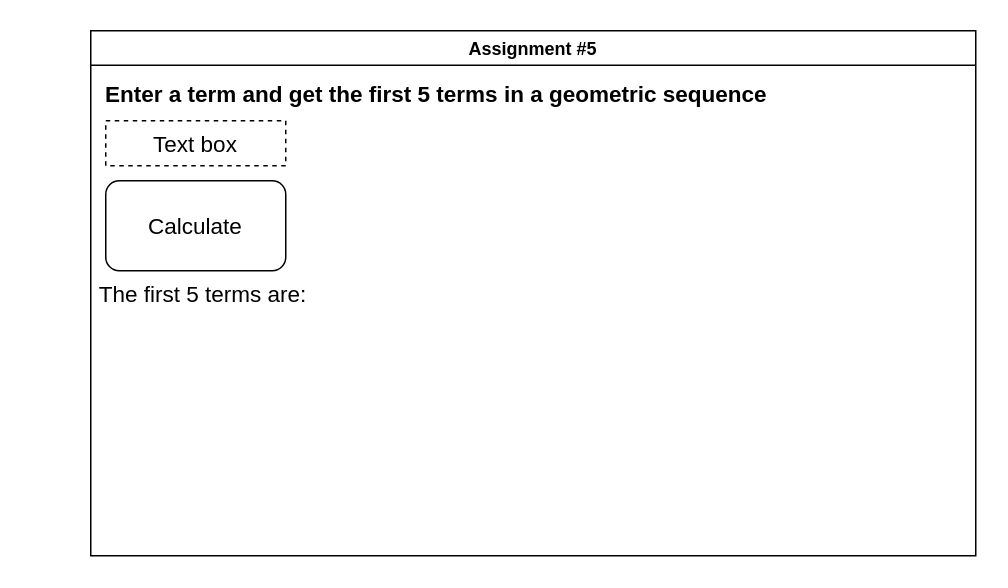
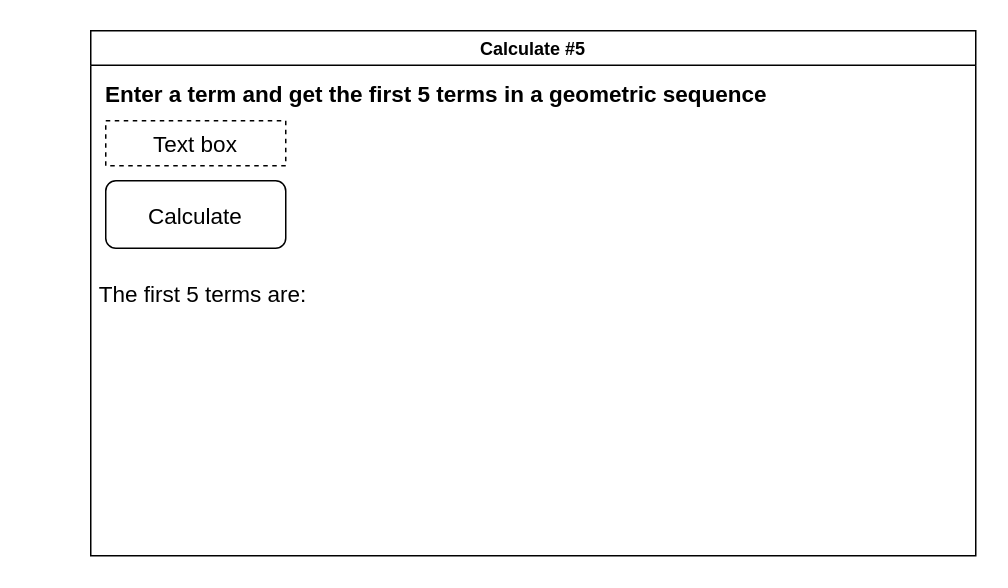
(533, 49) -> (533, 49)
(196, 226) -> (196, 215)
